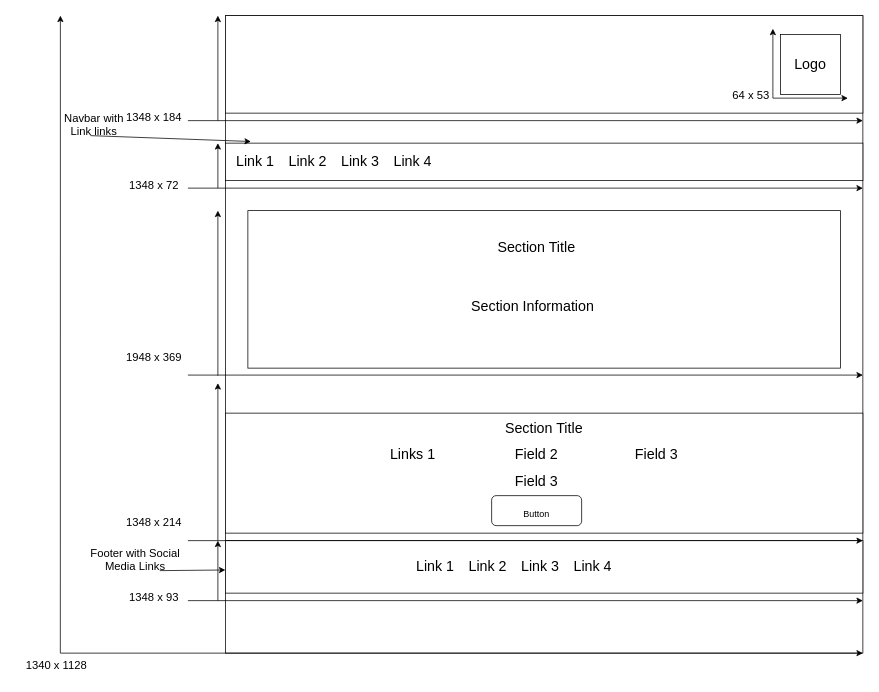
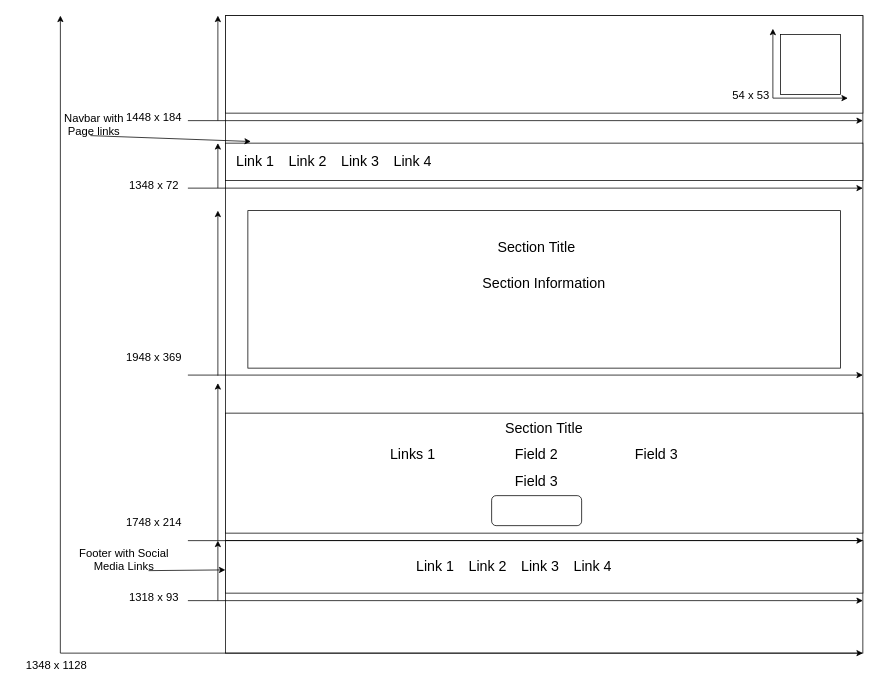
(810, 64) -> none
(751, 94) -> (751, 94)
(154, 117) -> (154, 117)
(94, 124) -> (94, 124)
(533, 306) -> (544, 284)
(537, 514) -> none
(154, 522) -> (154, 522)
(135, 559) -> (124, 559)
(154, 597) -> (154, 597)
(57, 664) -> (57, 664)
